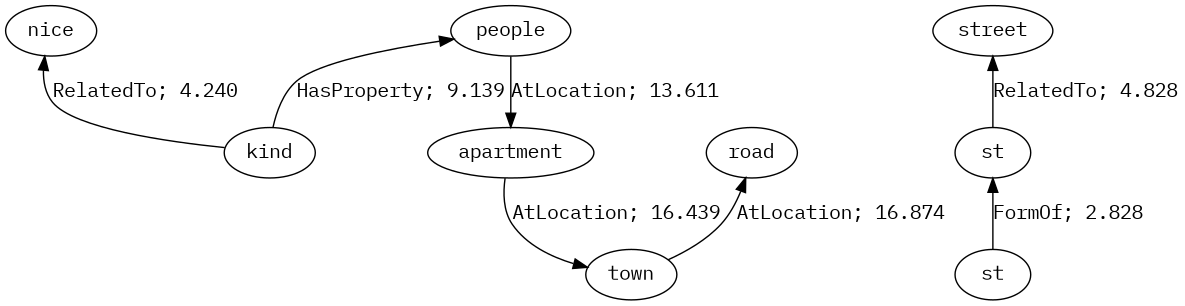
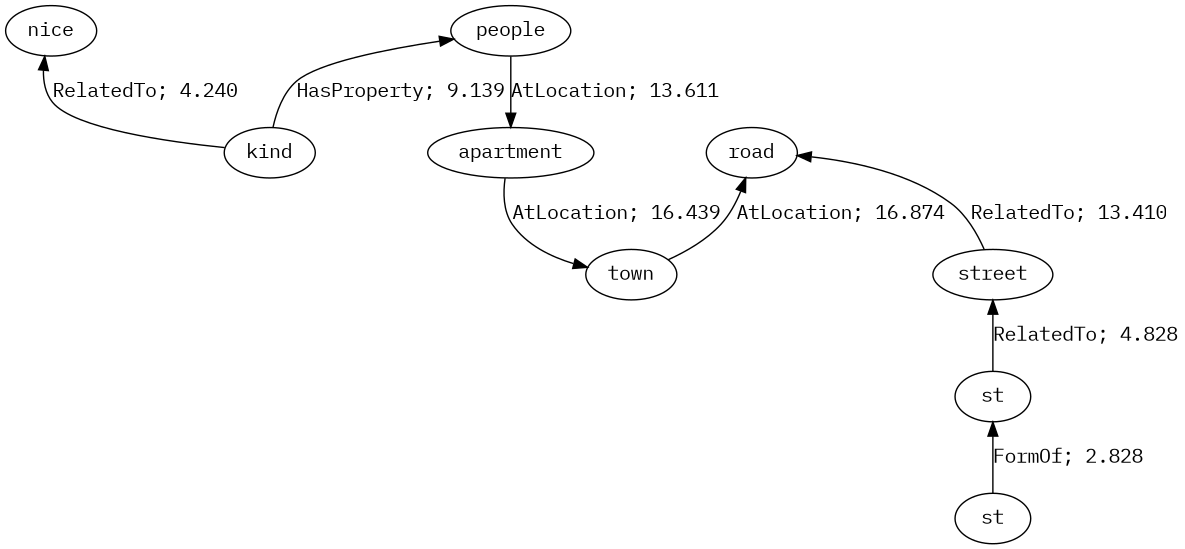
none -> (911, 181)
